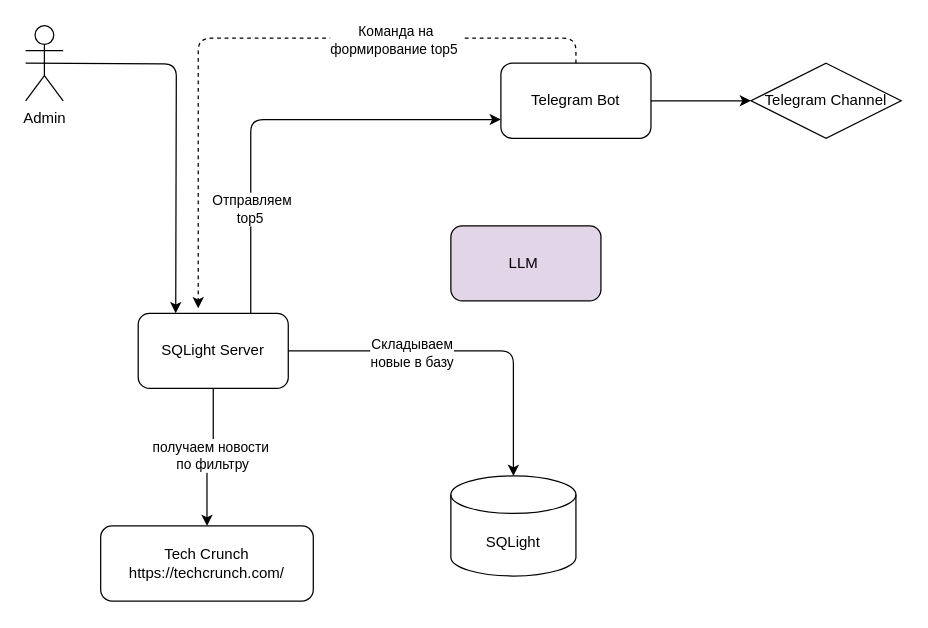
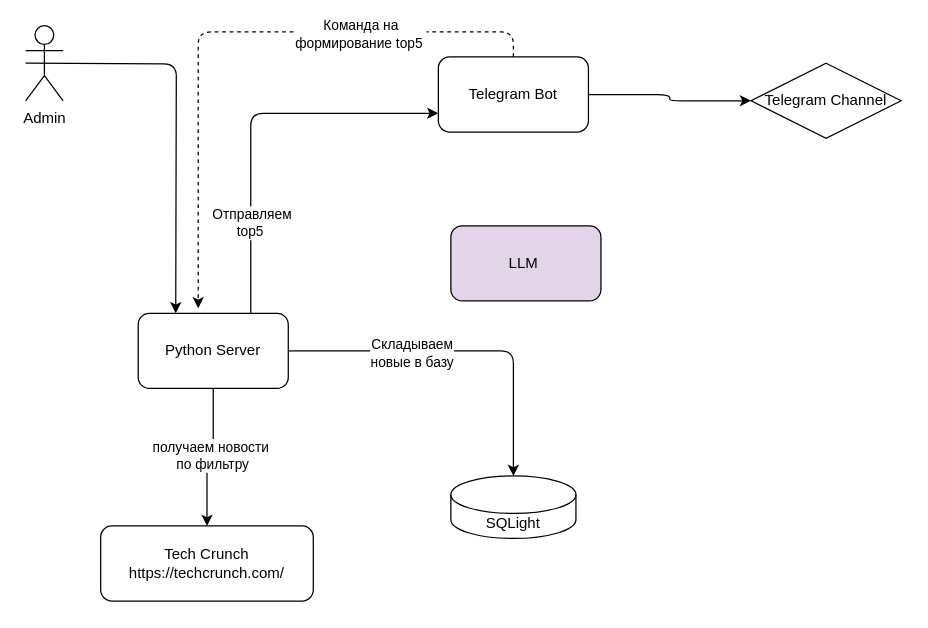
(576, 101) -> (513, 94)
(213, 351) -> (213, 351)
(513, 526) -> (513, 507)
